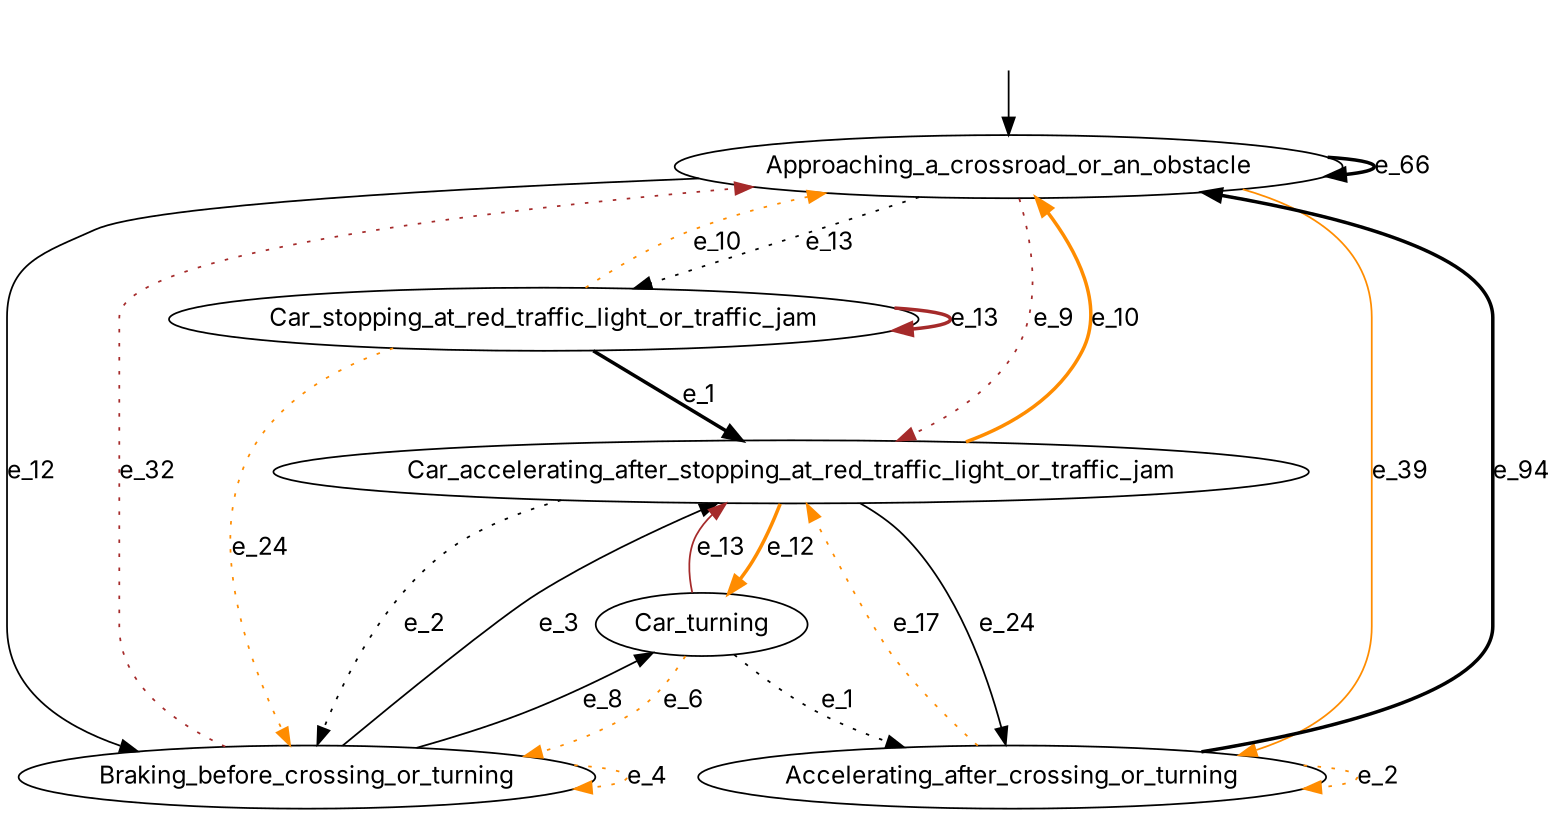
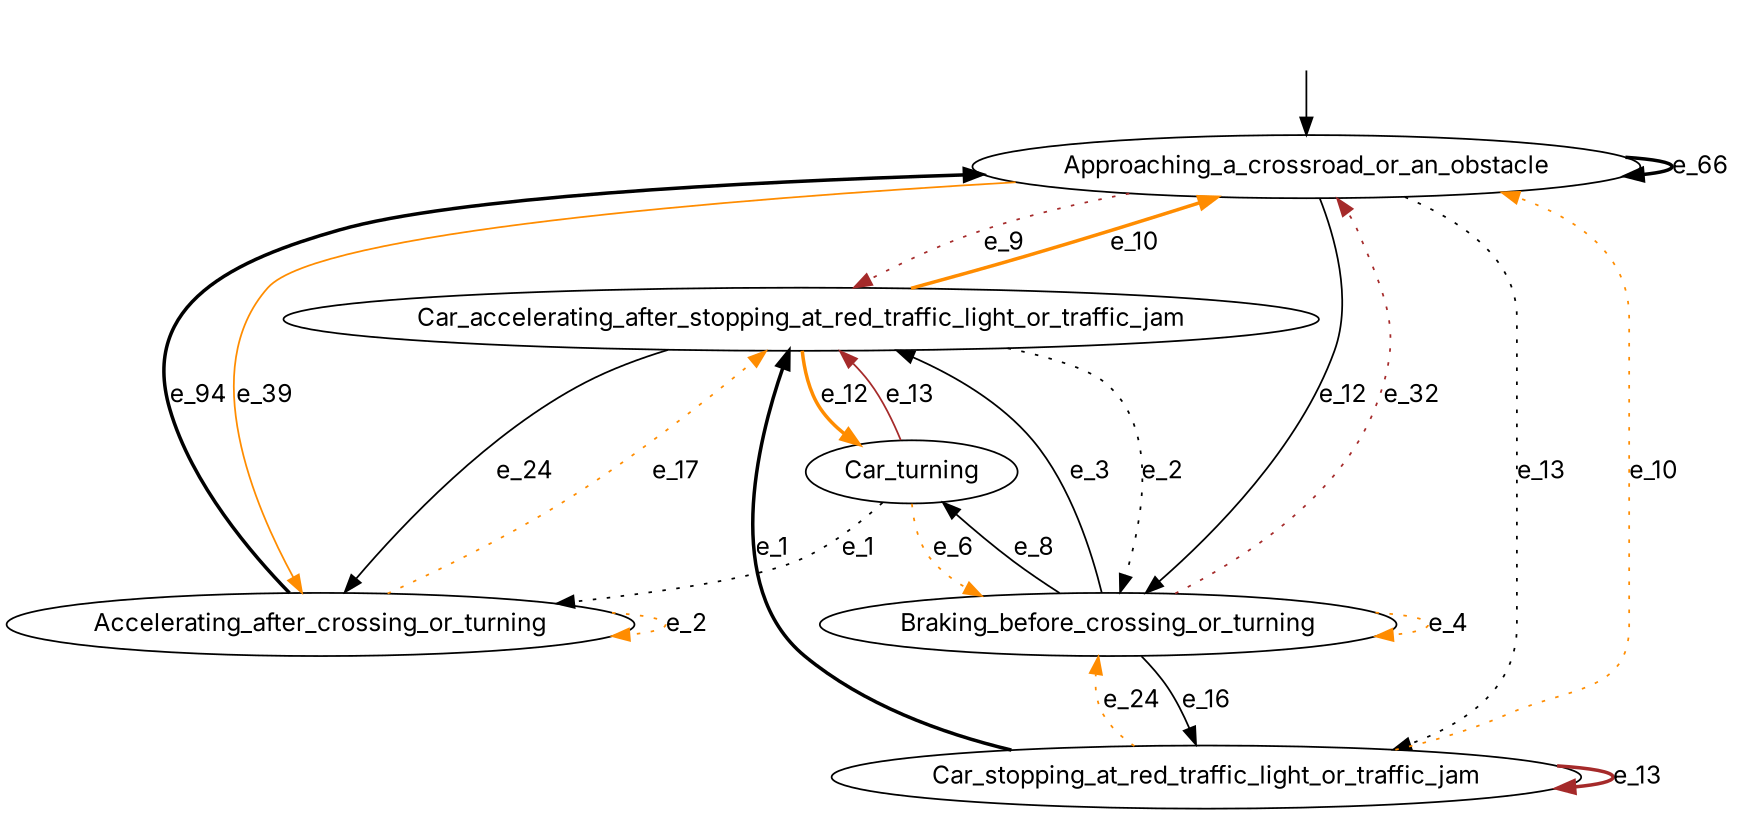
none -> (1169, 690)
